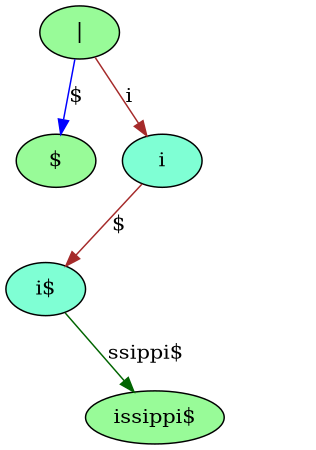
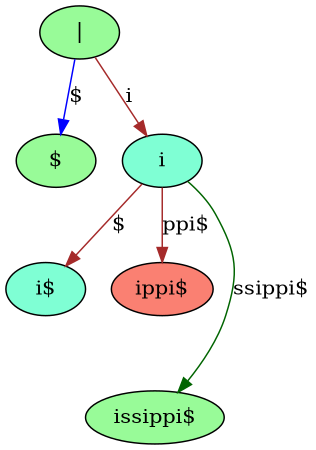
none -> (162, 289)
(95, 347) -> (234, 280)
